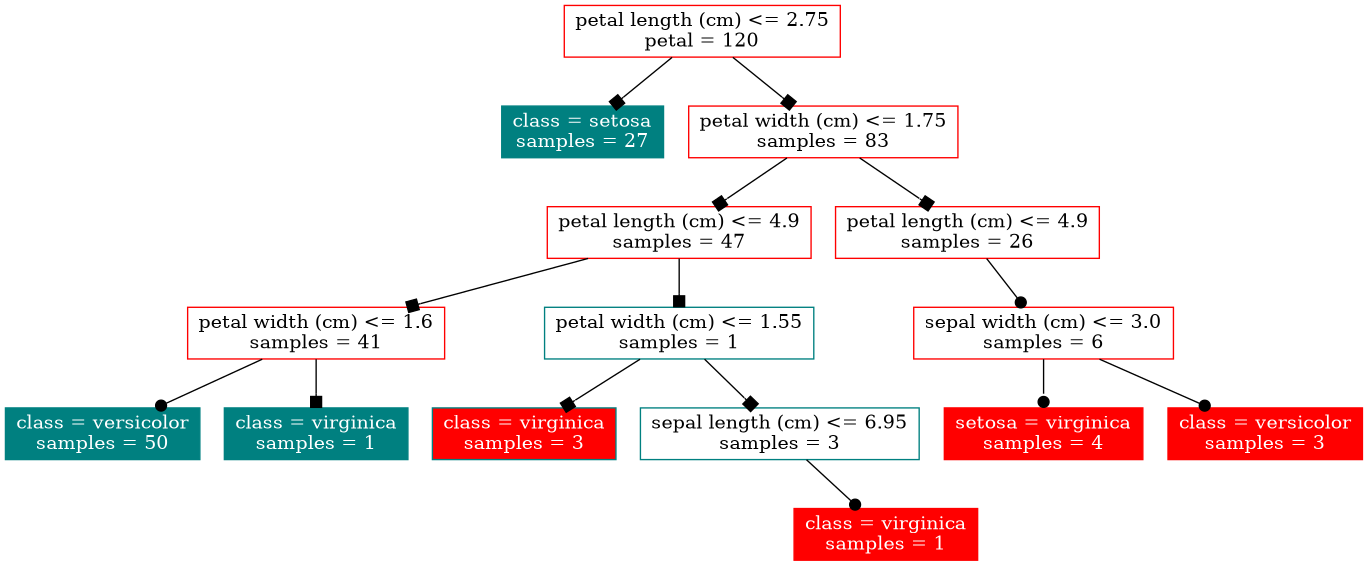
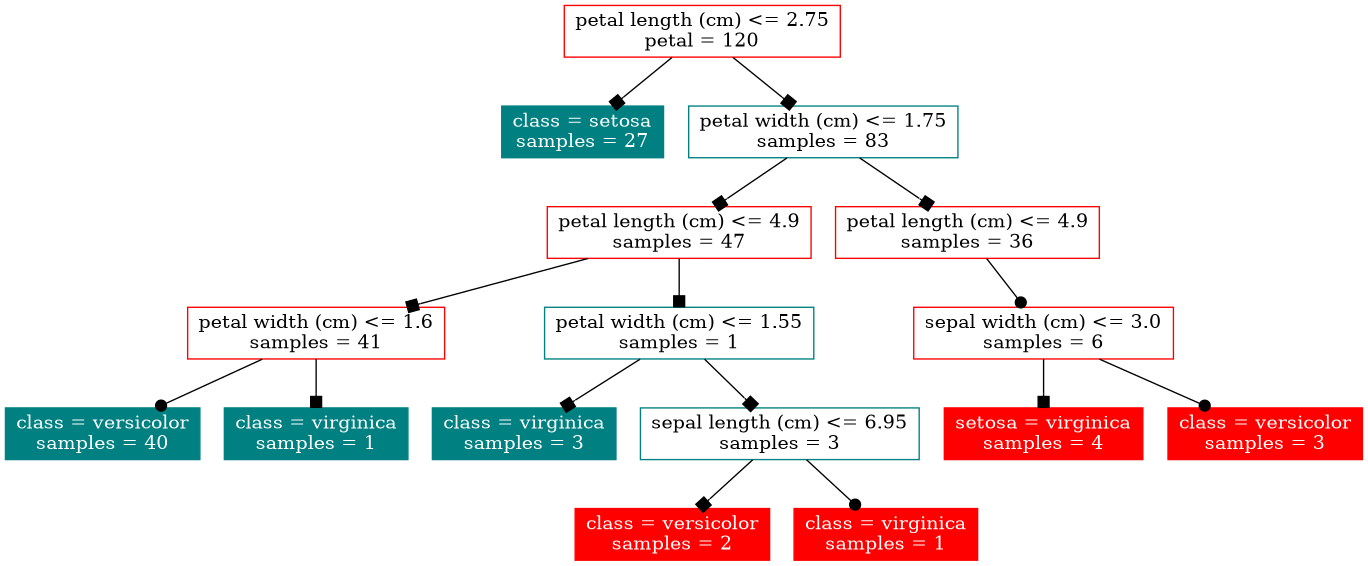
(823, 132) -> (823, 132)
(967, 233) -> (967, 233)
(1044, 376) -> (1044, 376)
(103, 434) -> (103, 434)
(524, 434) -> (524, 434)
none -> (672, 534)
